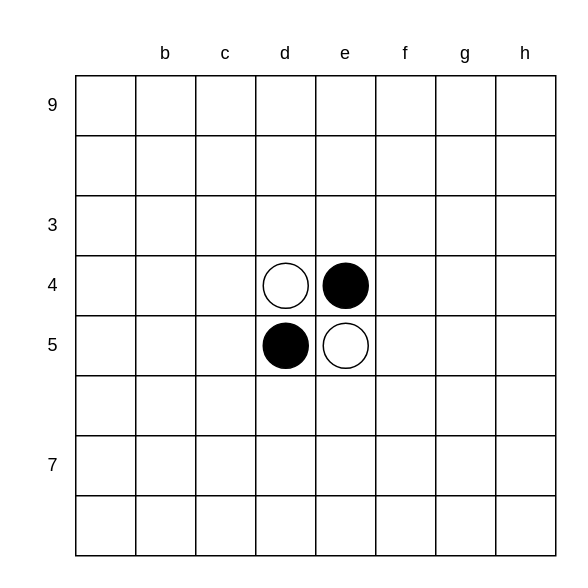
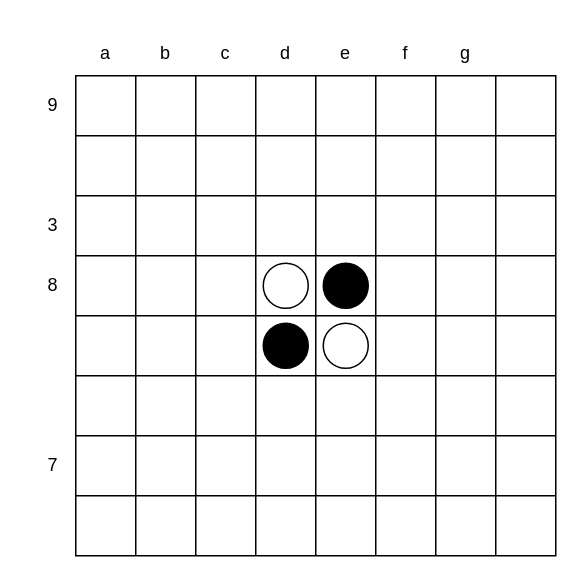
none -> (106, 53)
(526, 53) -> none
(53, 286) -> (53, 286)
(53, 346) -> none
